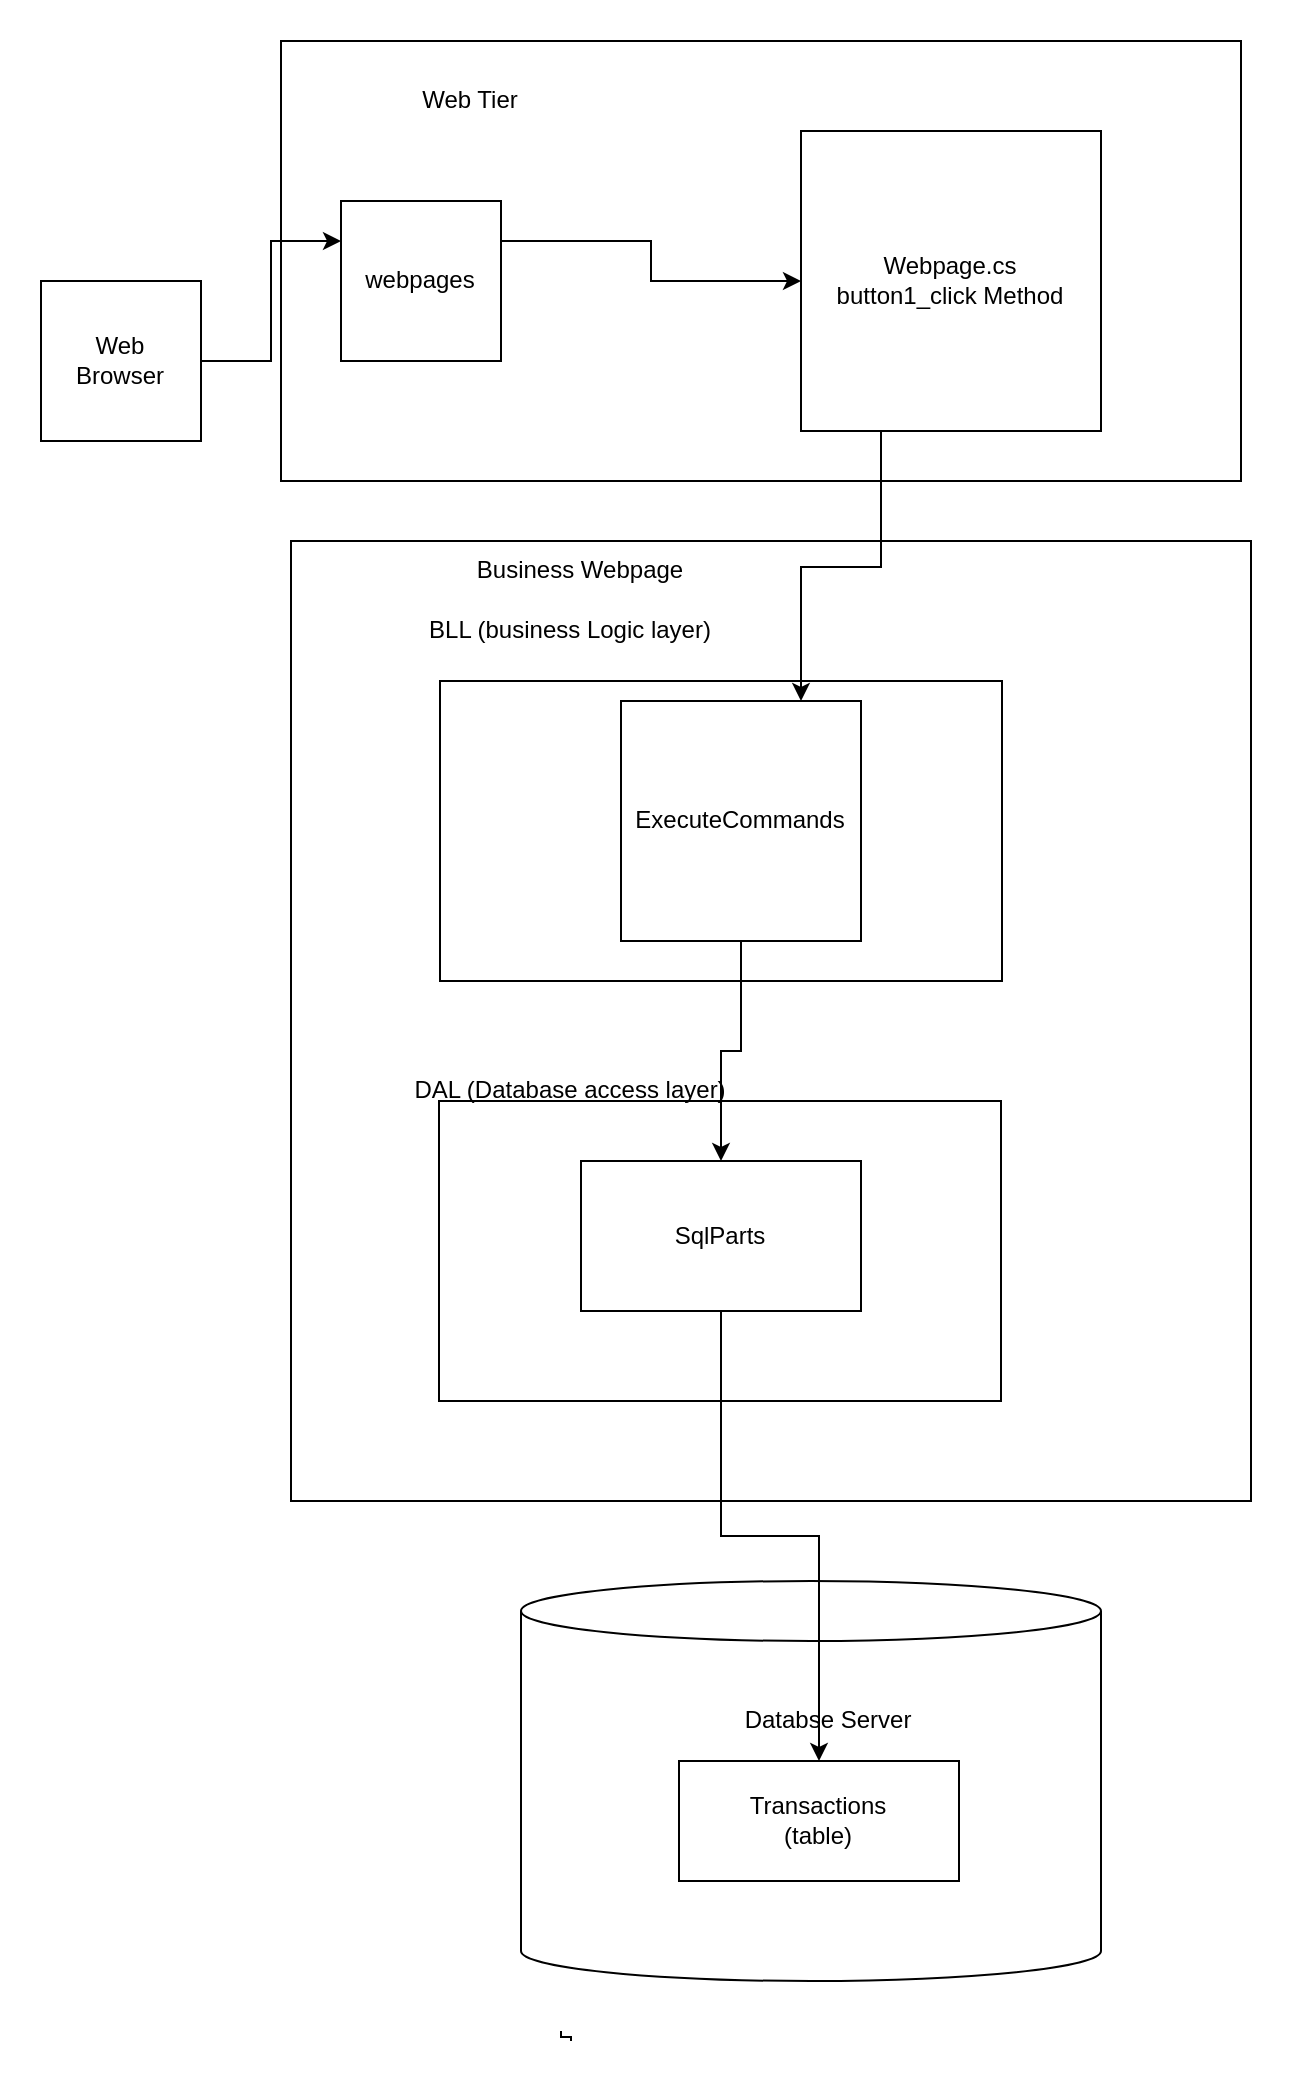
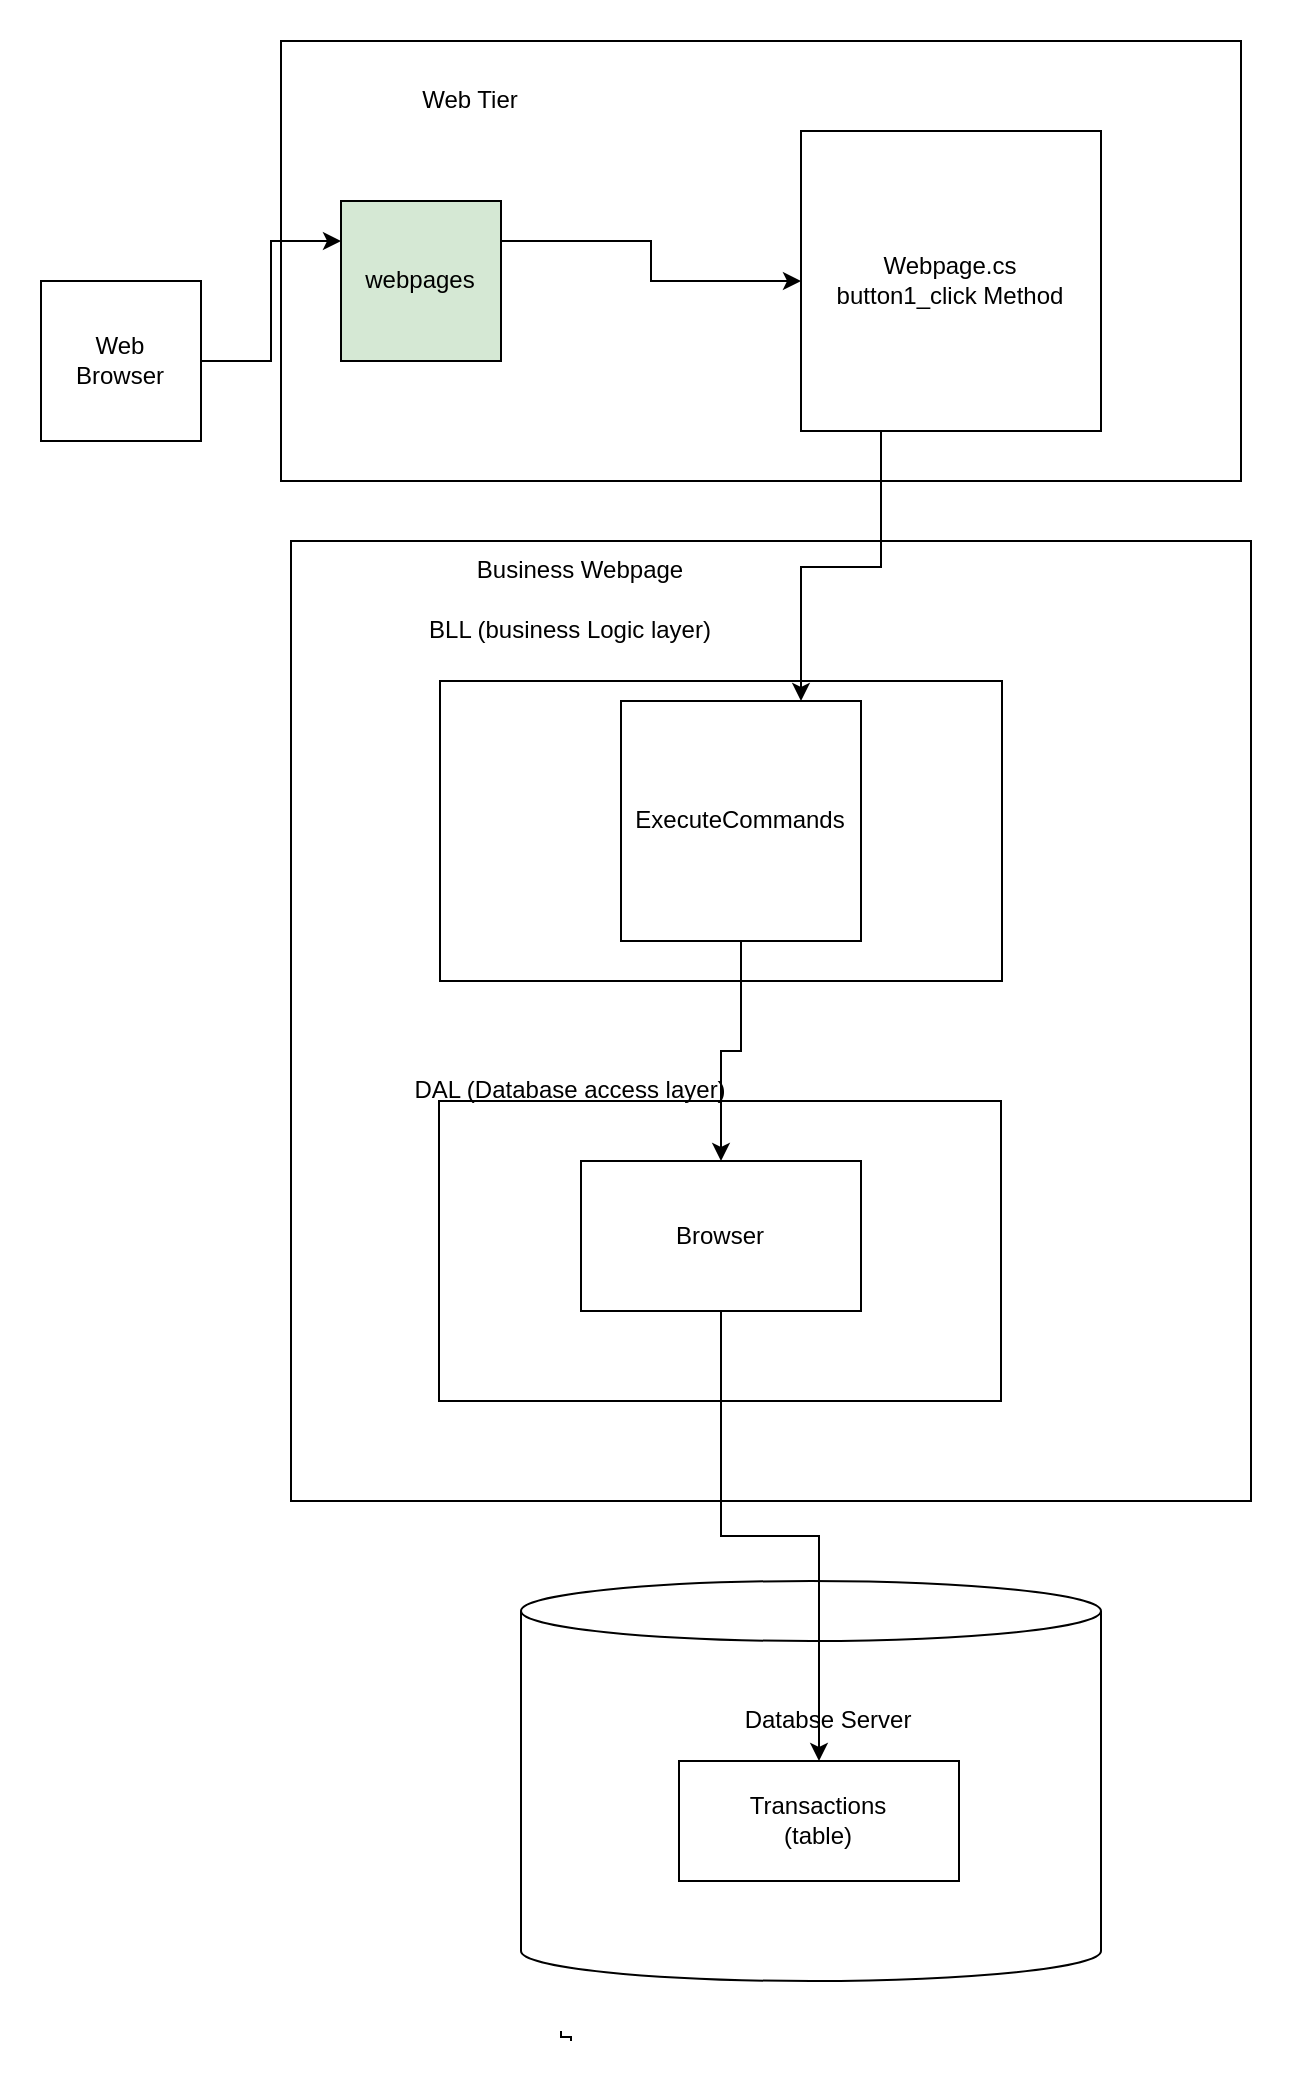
(421, 281) -> (421, 281)
(721, 1237) -> (721, 1237)
